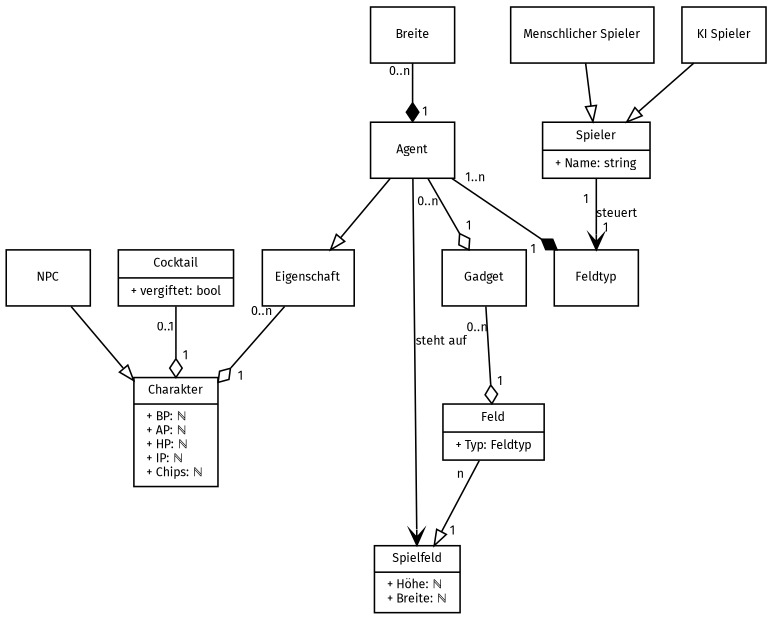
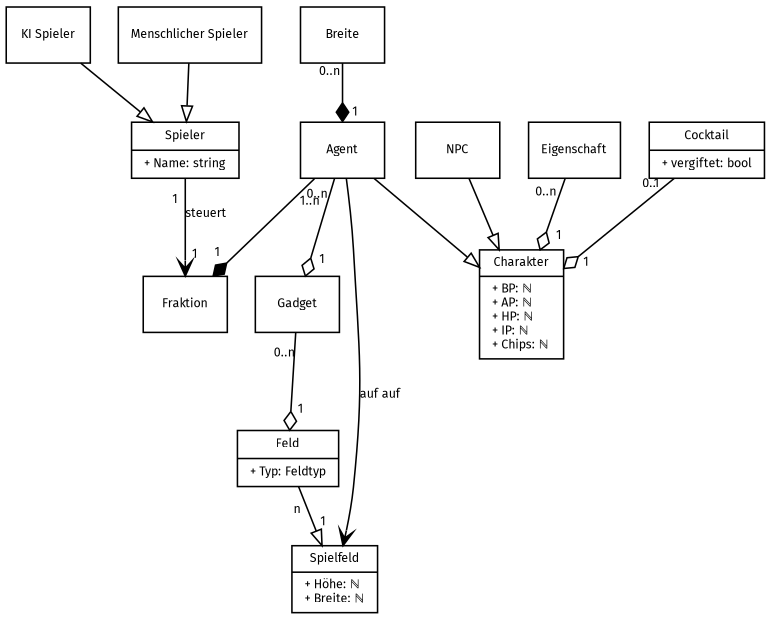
(365, 208) -> (421, 218)
(596, 278) -> (185, 304)
(442, 342) -> (381, 395)
